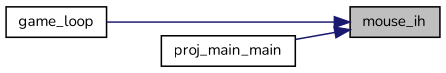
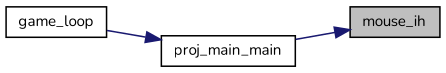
(220, 22) -> (126, 34)
